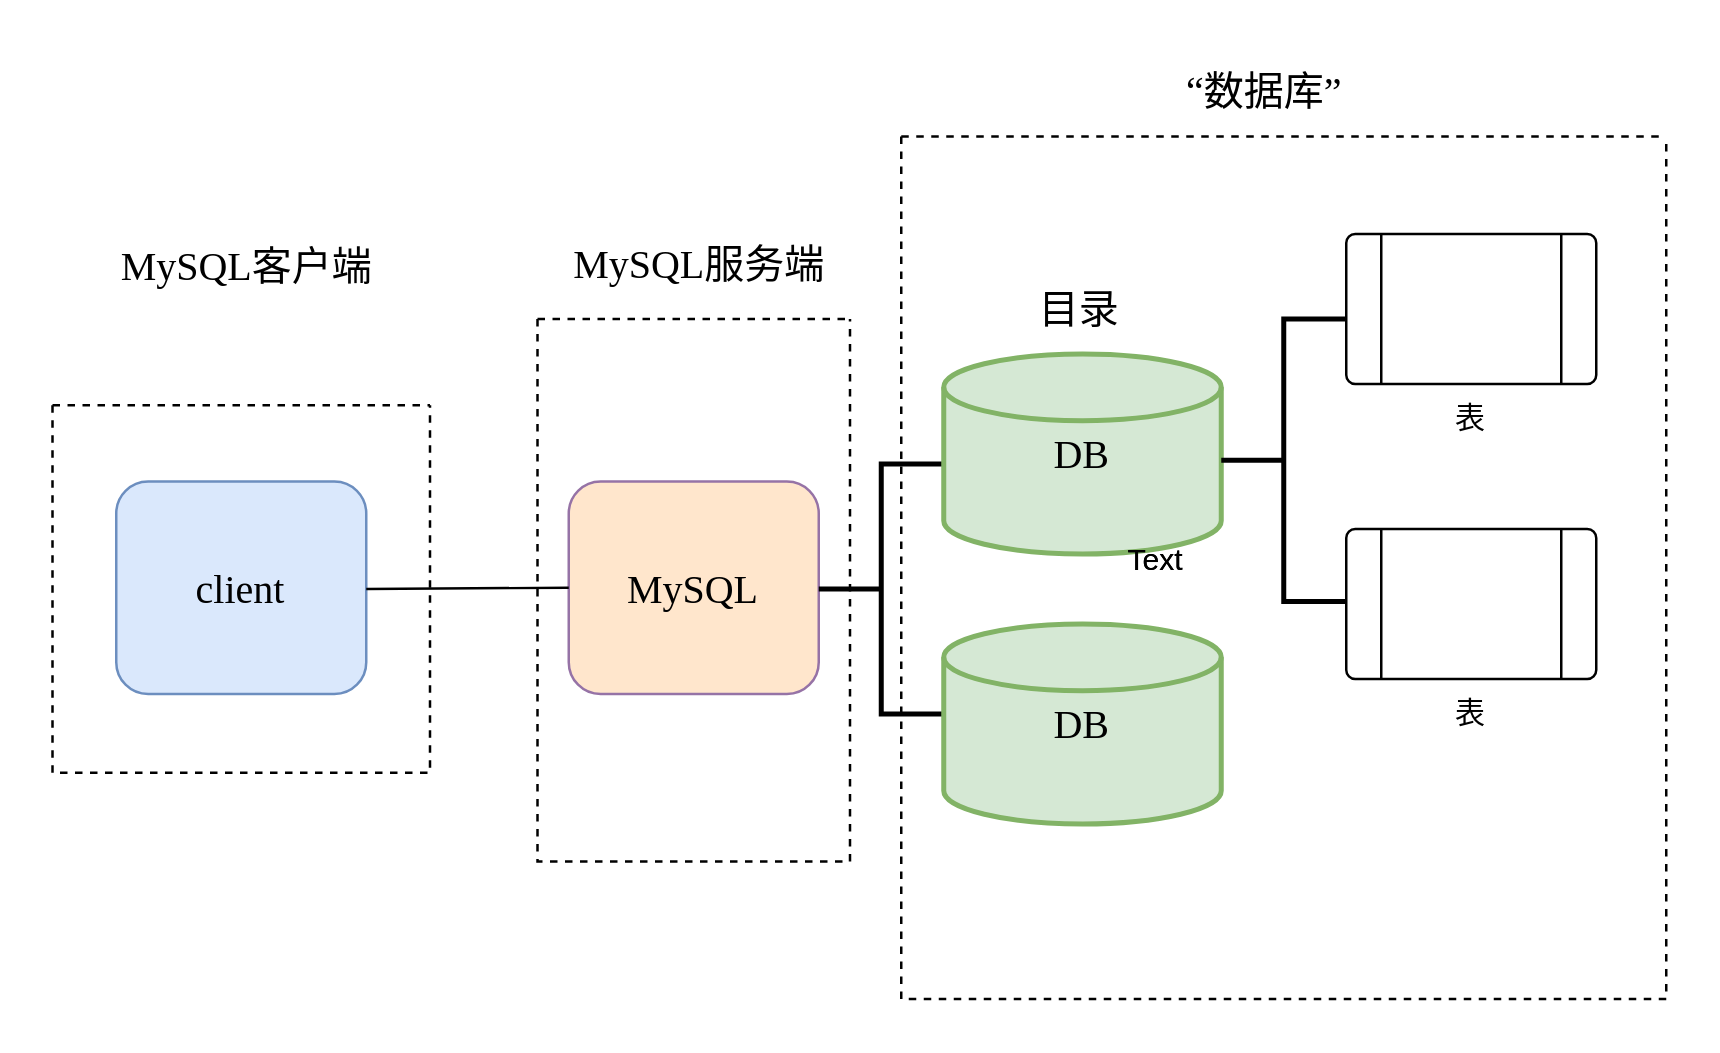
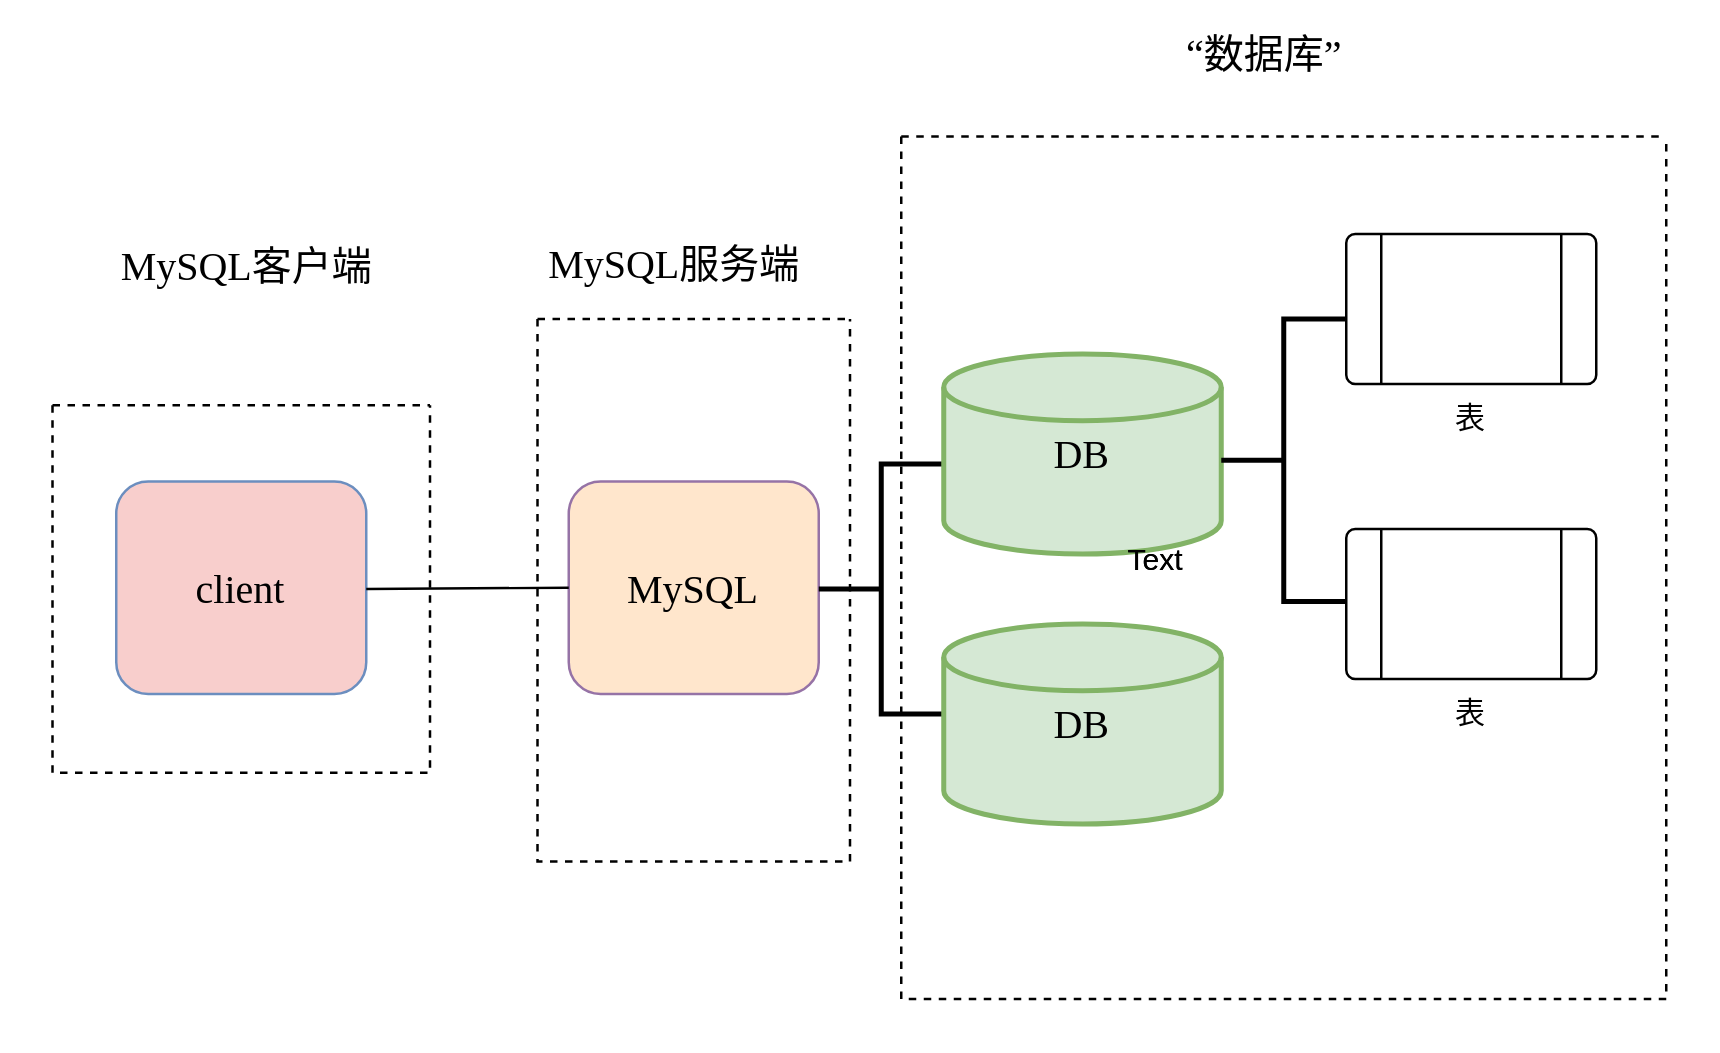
(1263, 90) -> (1263, 53)
(698, 263) -> (673, 263)
(1079, 309) -> none
(241, 588) -> (241, 588)
